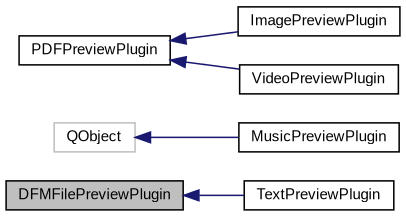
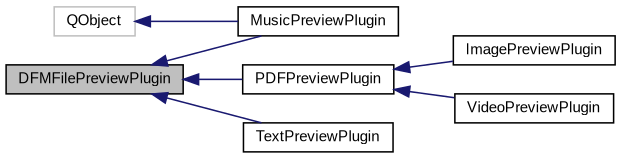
none -> (214, 48)
none -> (221, 79)
